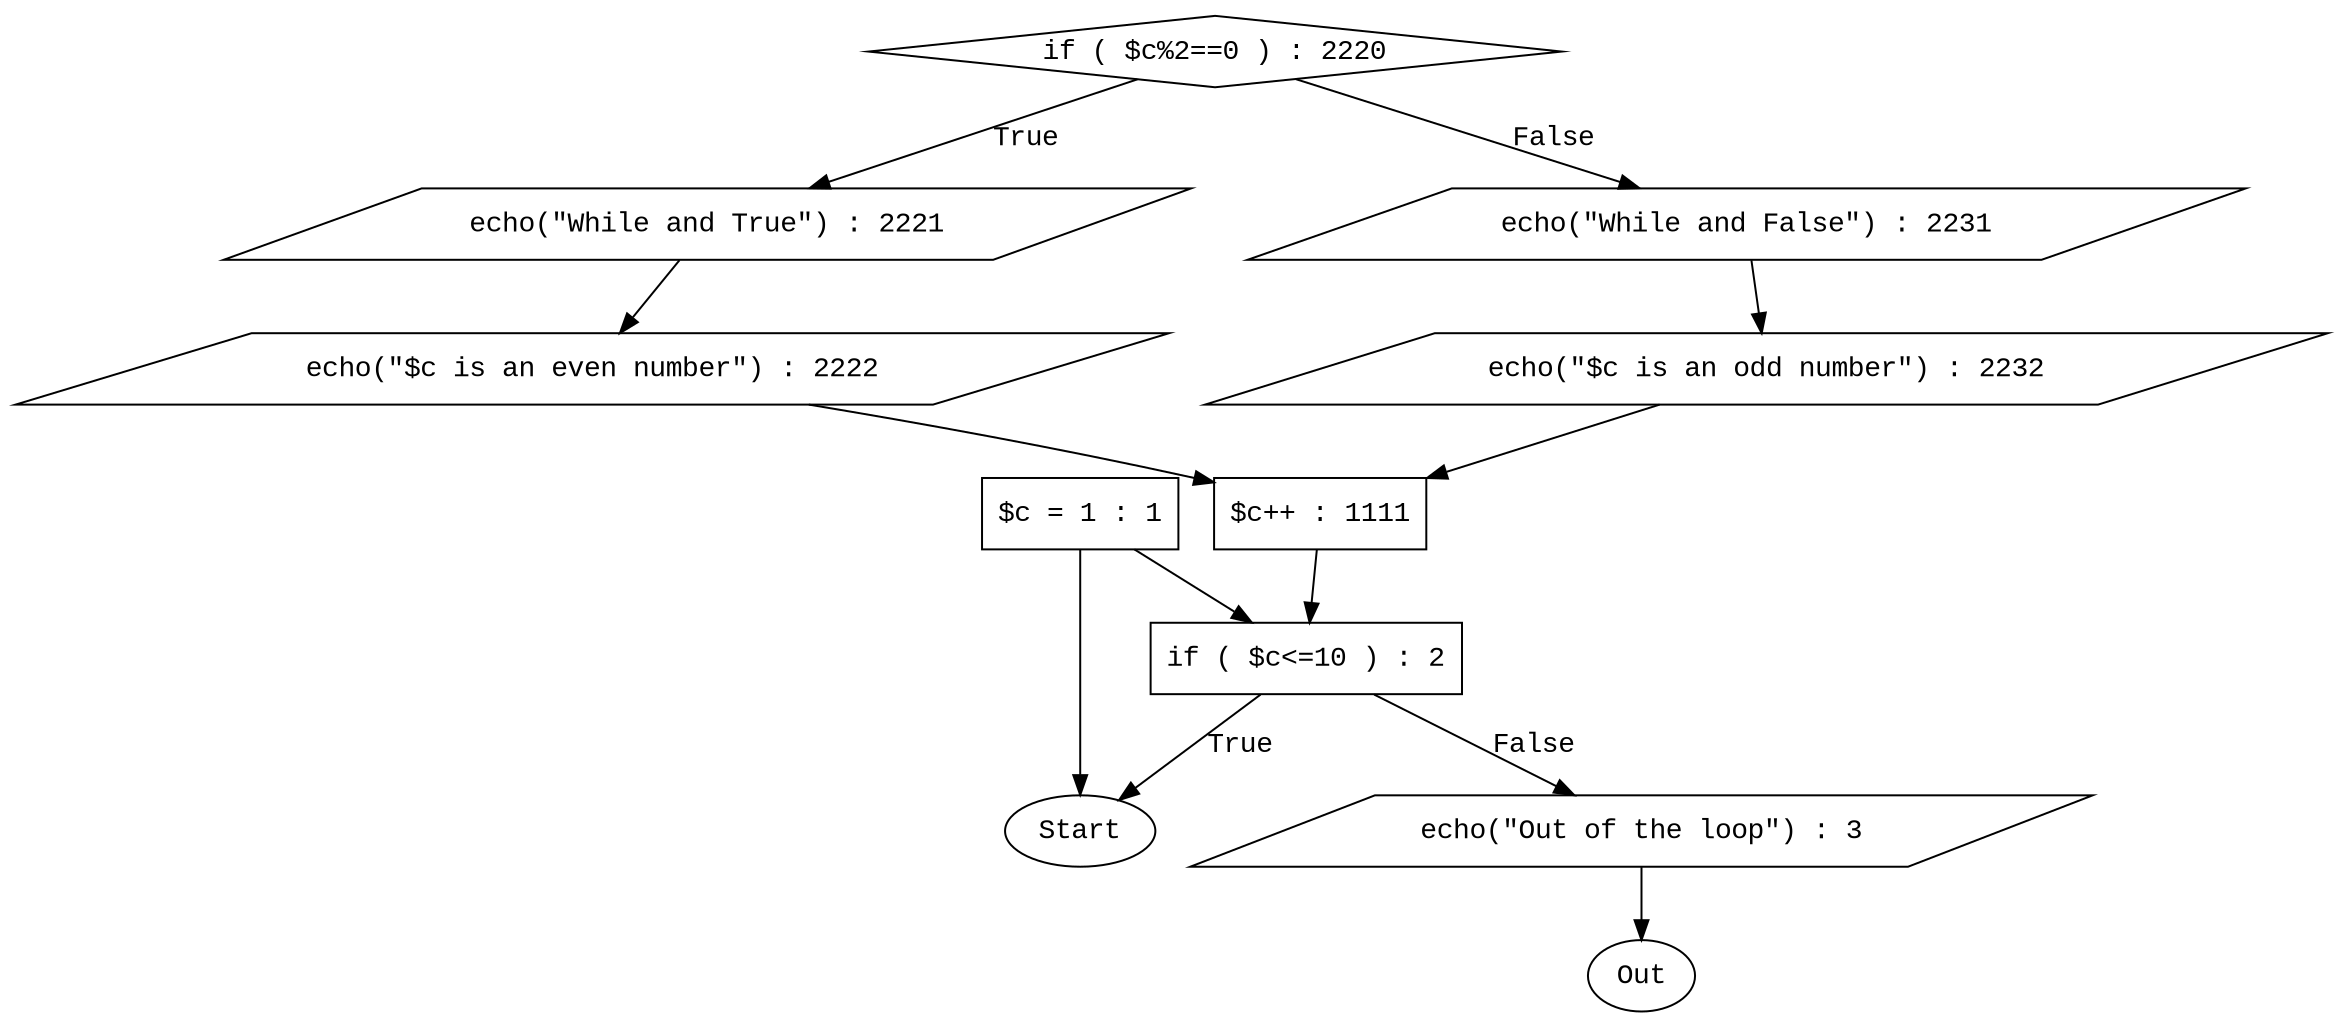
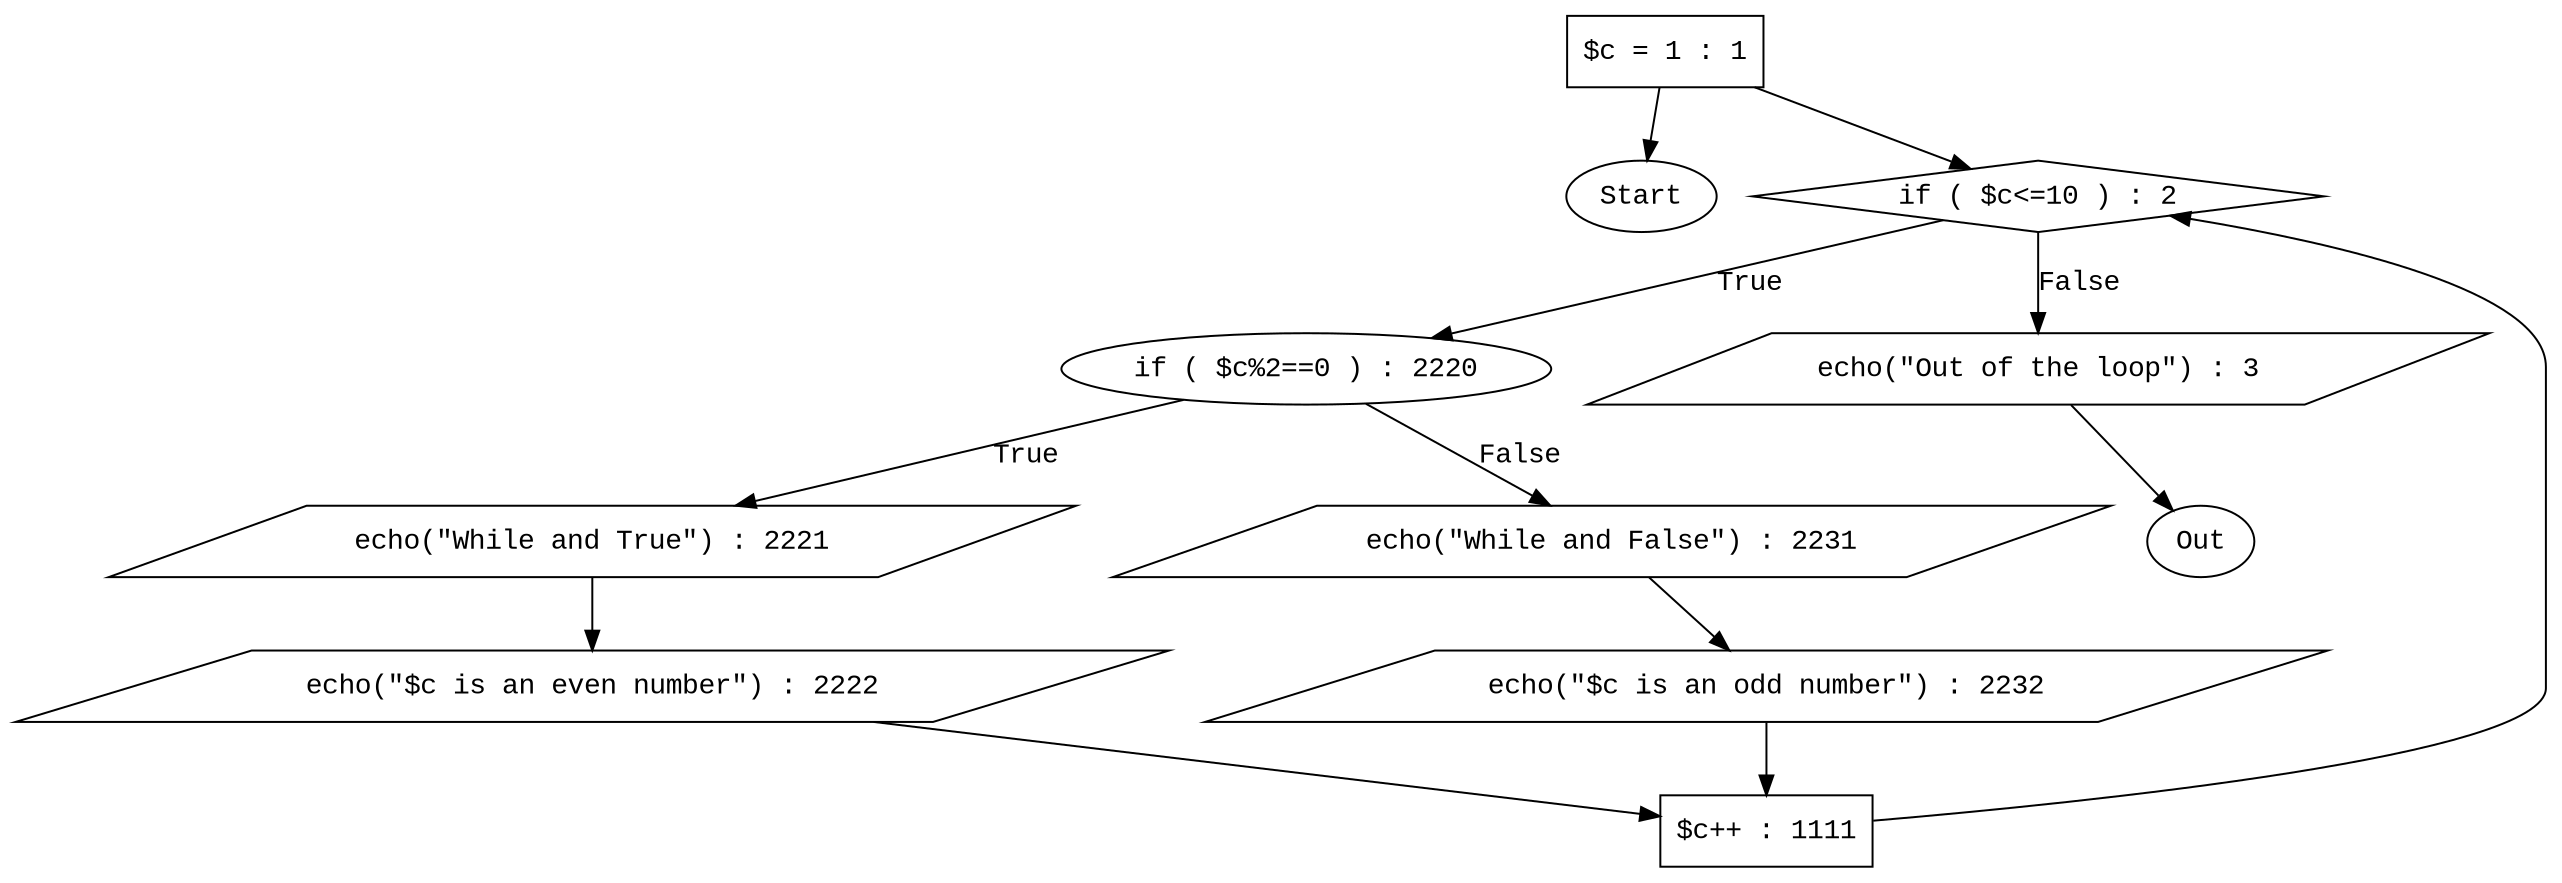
(1215, 52) -> (1306, 369)
(1306, 658) -> (2038, 196)
(1198, 741) -> (1698, 277)
